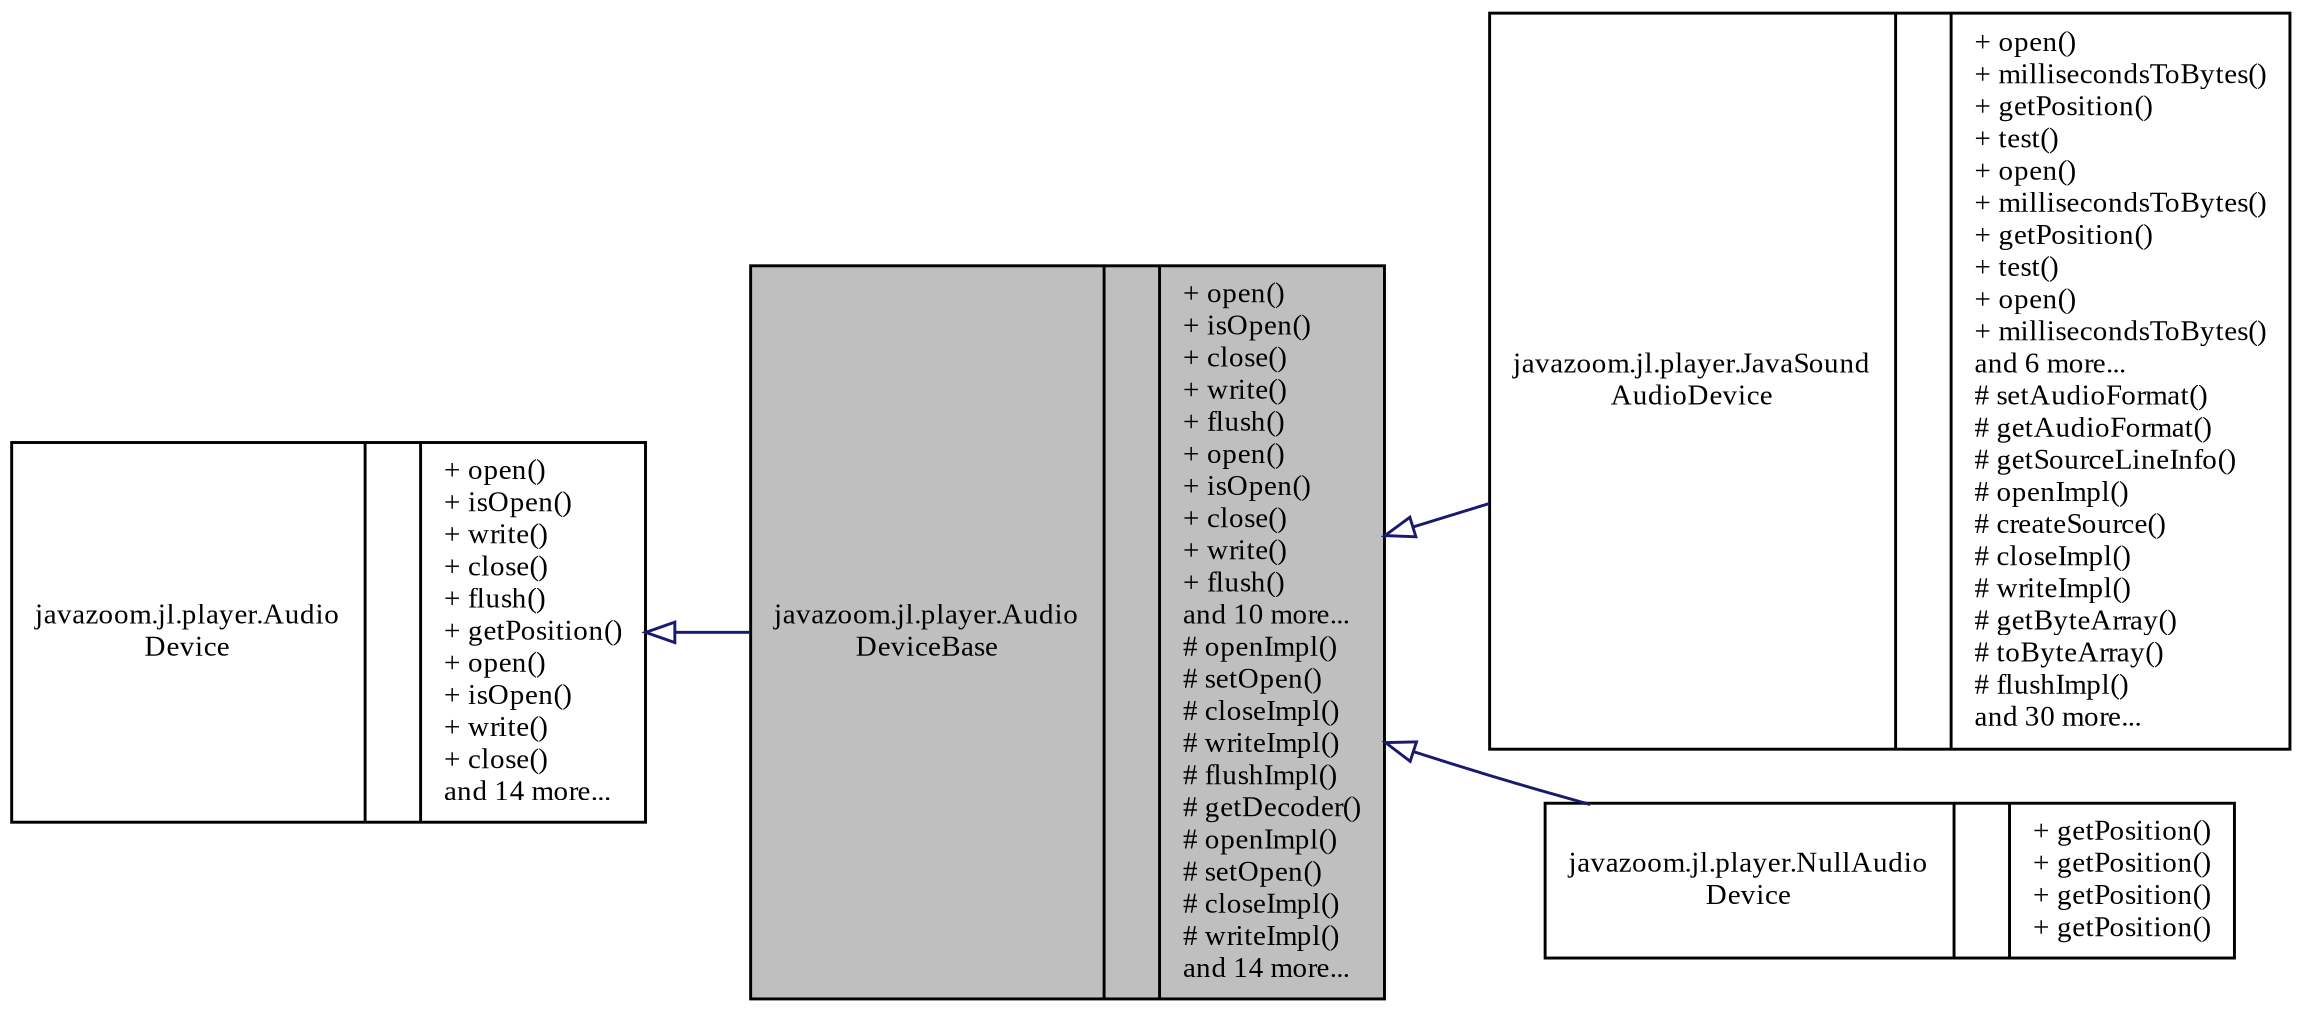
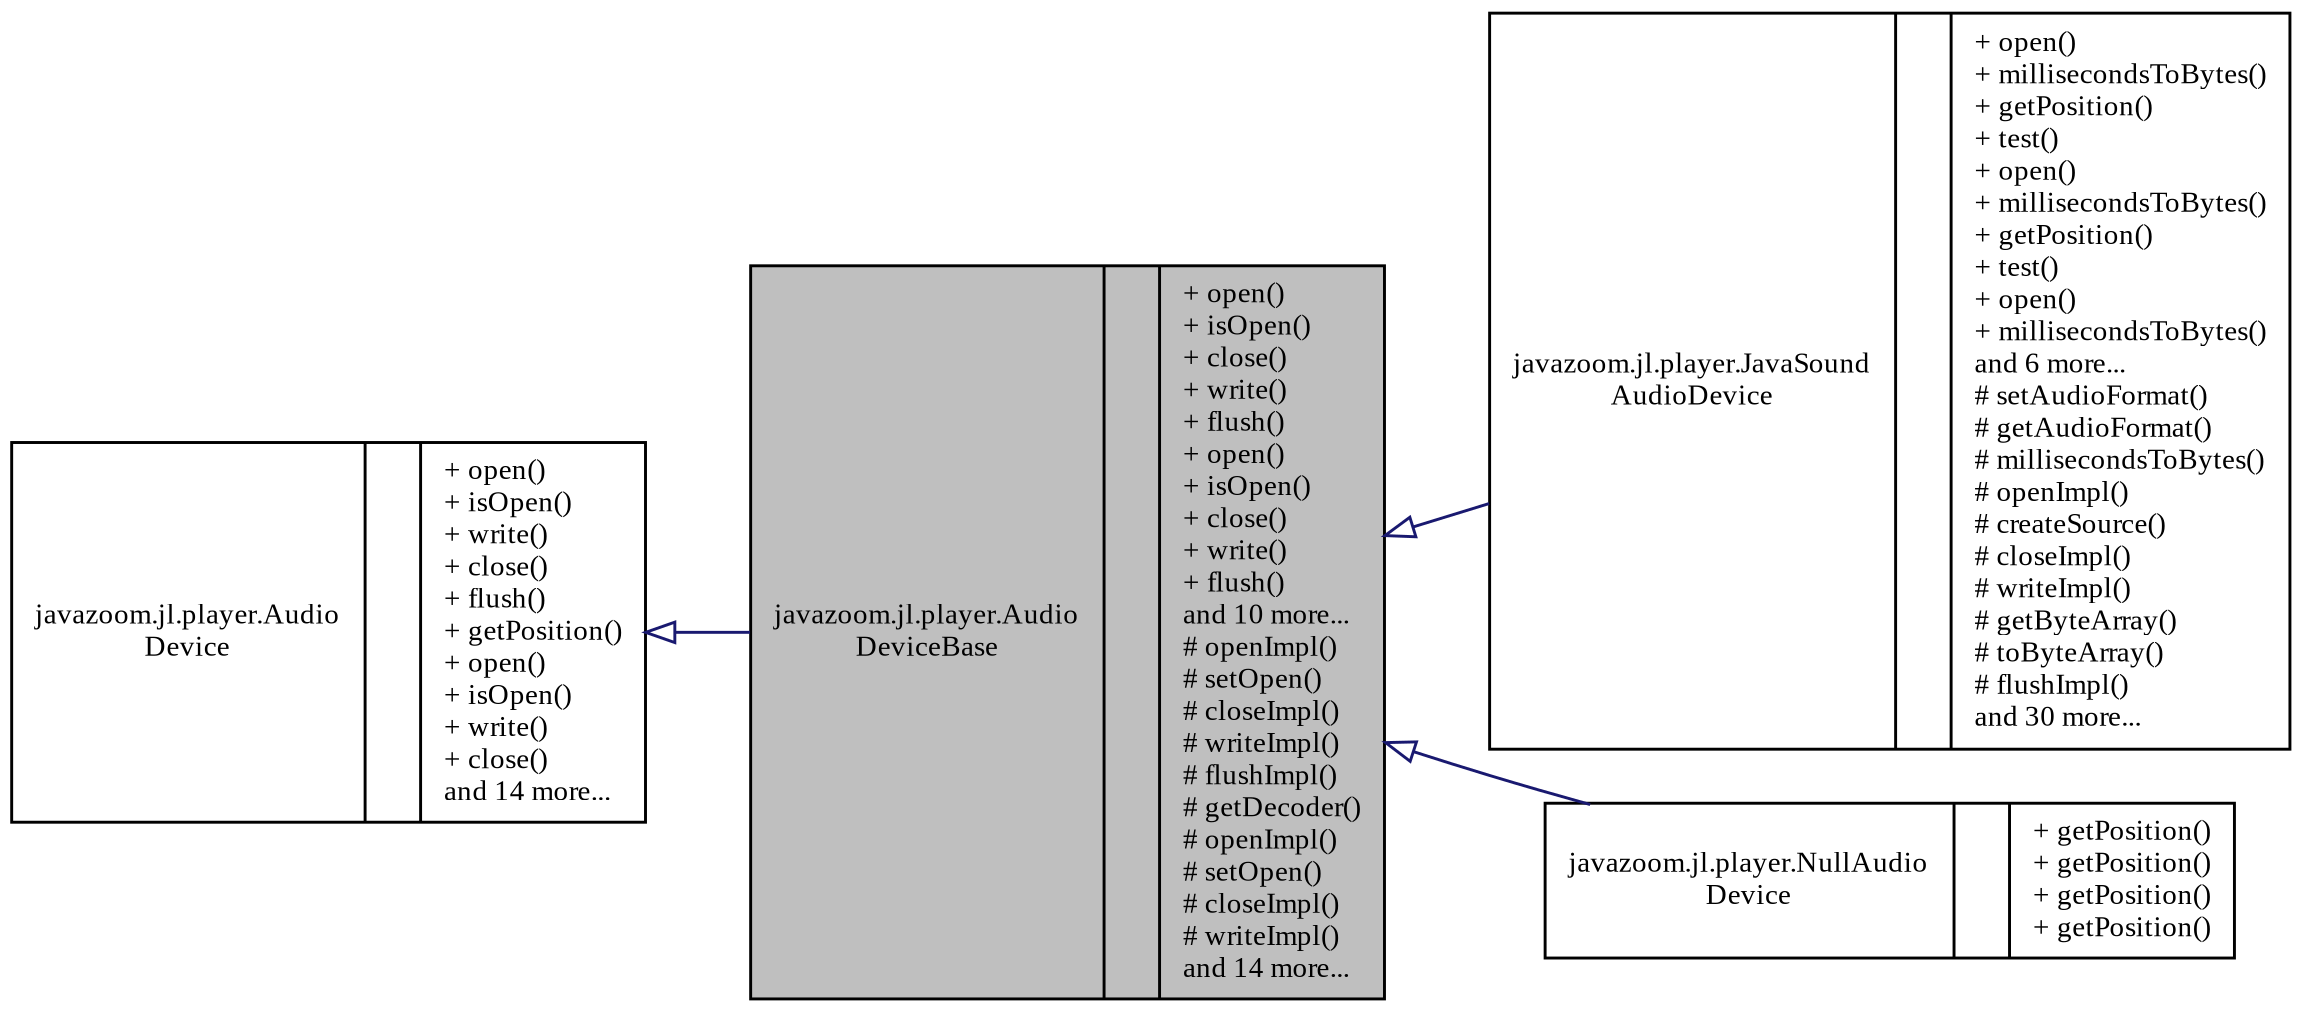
(2106, 460) -> (2121, 460)
